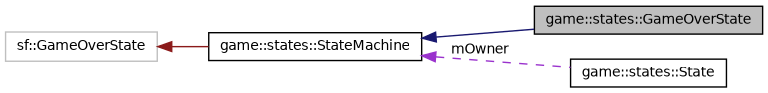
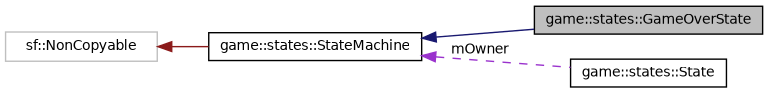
(81, 47) -> (81, 47)
